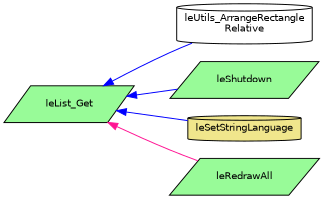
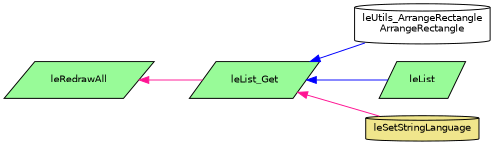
(244, 24) -> (422, 24)
(244, 80) -> (422, 80)
(157, 116) -> (343, 106)
(157, 145) -> (176, 80)
